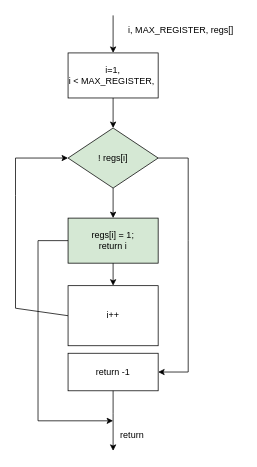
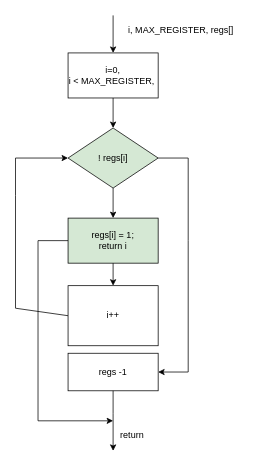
(113, 75) -> (113, 75)
(113, 372) -> (113, 372)
